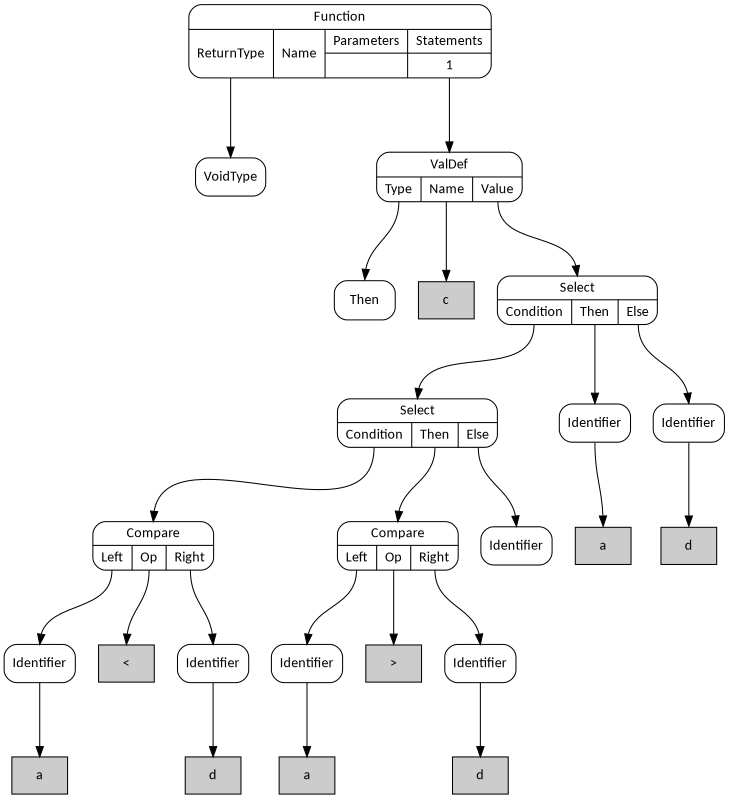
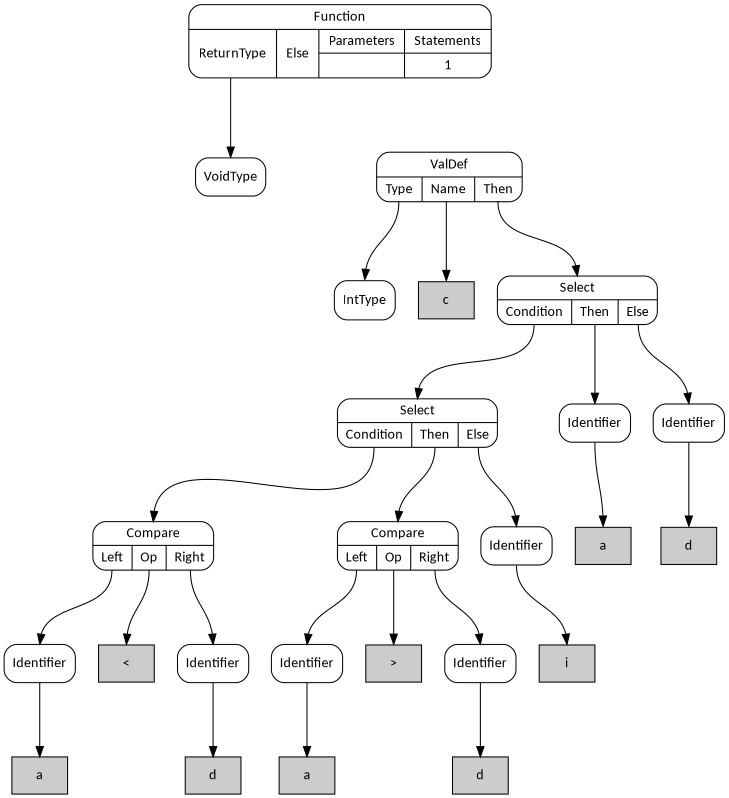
(299, 53) -> (298, 53)
(449, 110) -> none
(497, 189) -> (498, 189)
(365, 300) -> (365, 300)
none -> (567, 664)
